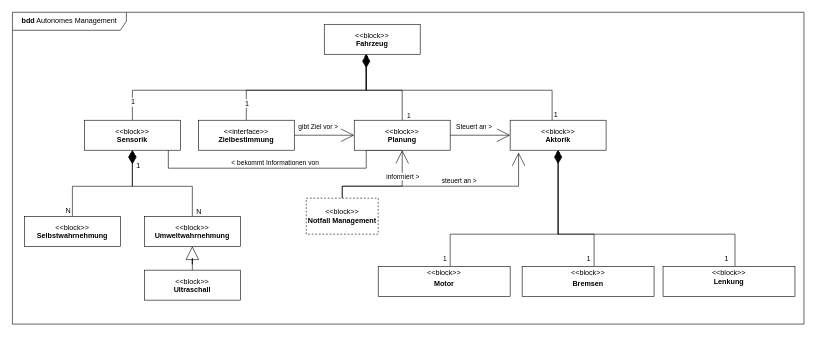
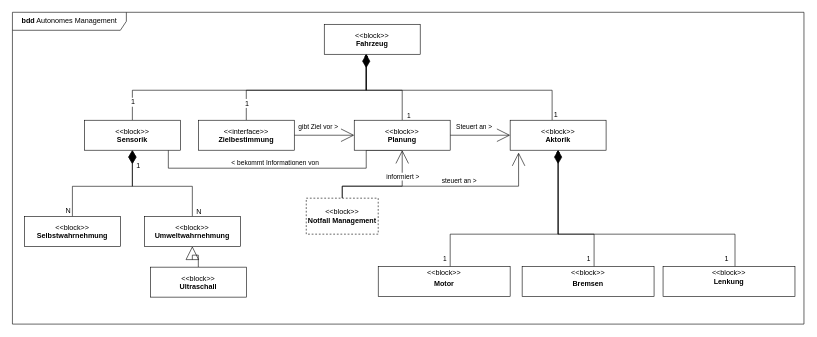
(192, 285) -> (198, 282)
